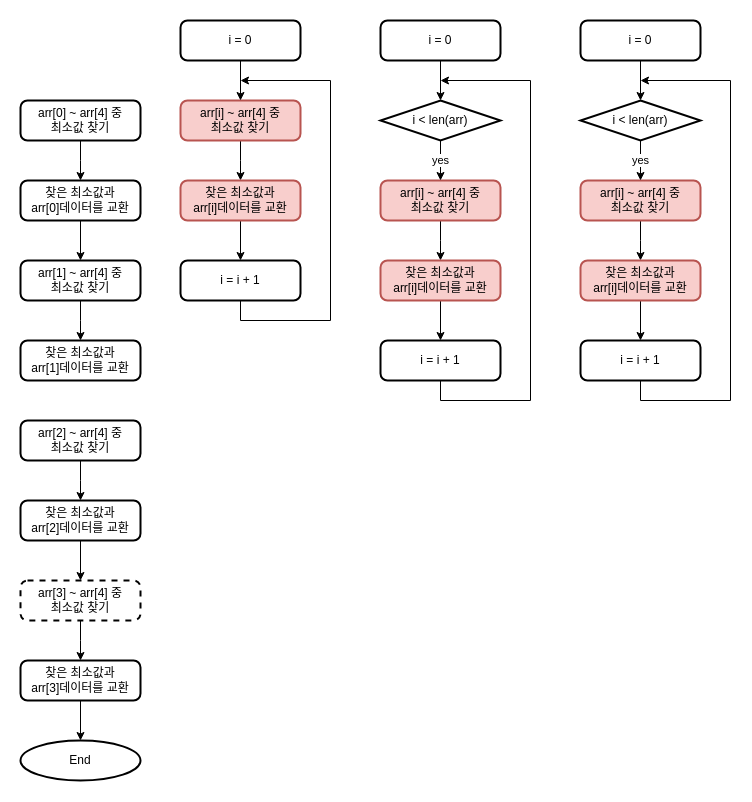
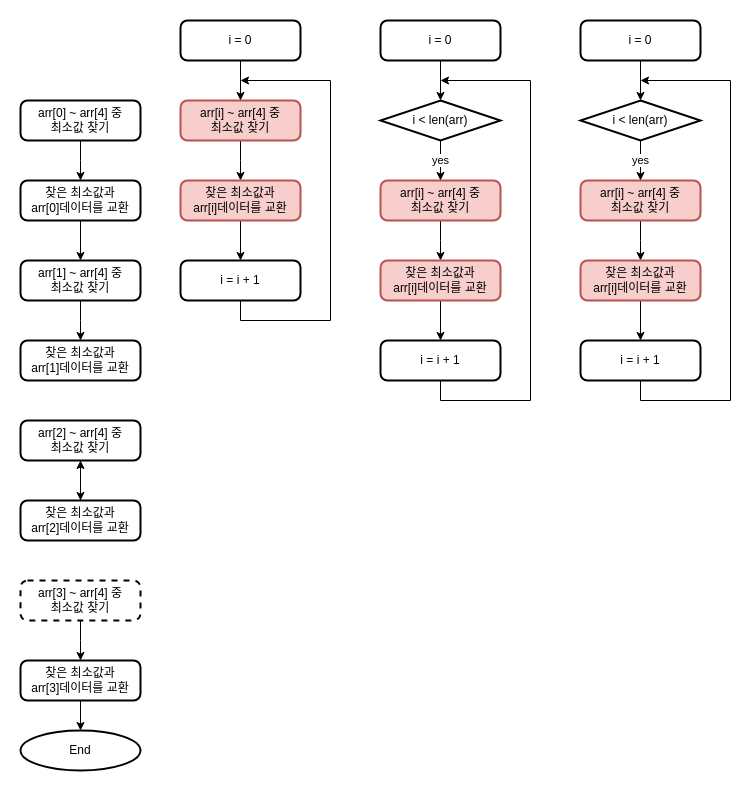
(81, 557) -> (81, 499)
(81, 761) -> (81, 751)
